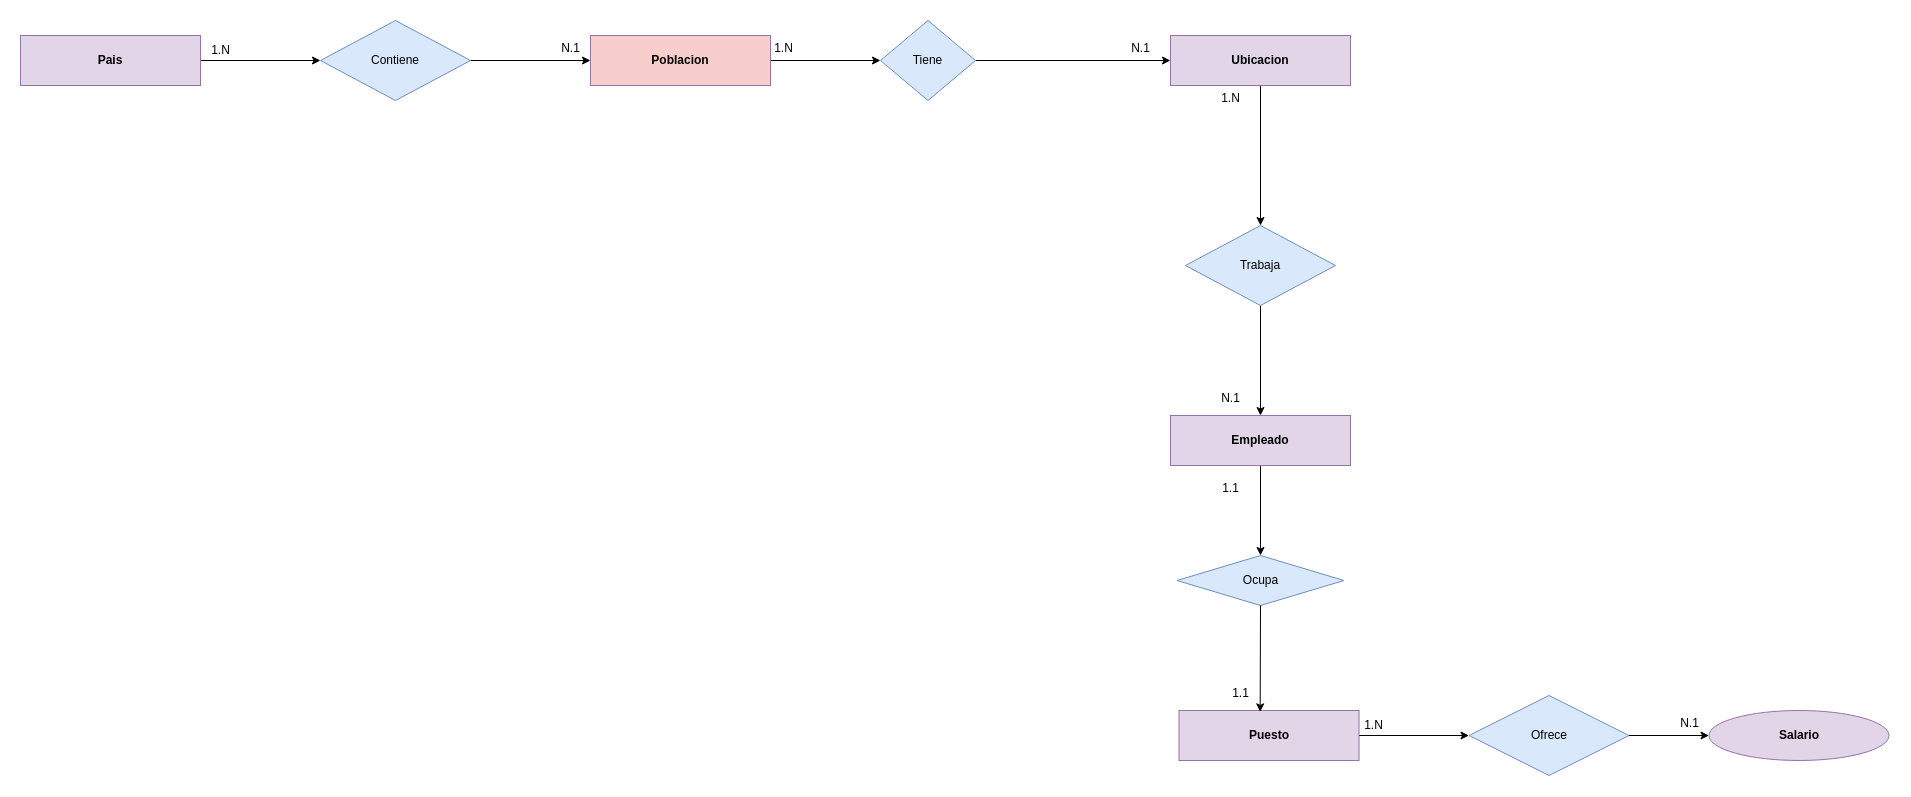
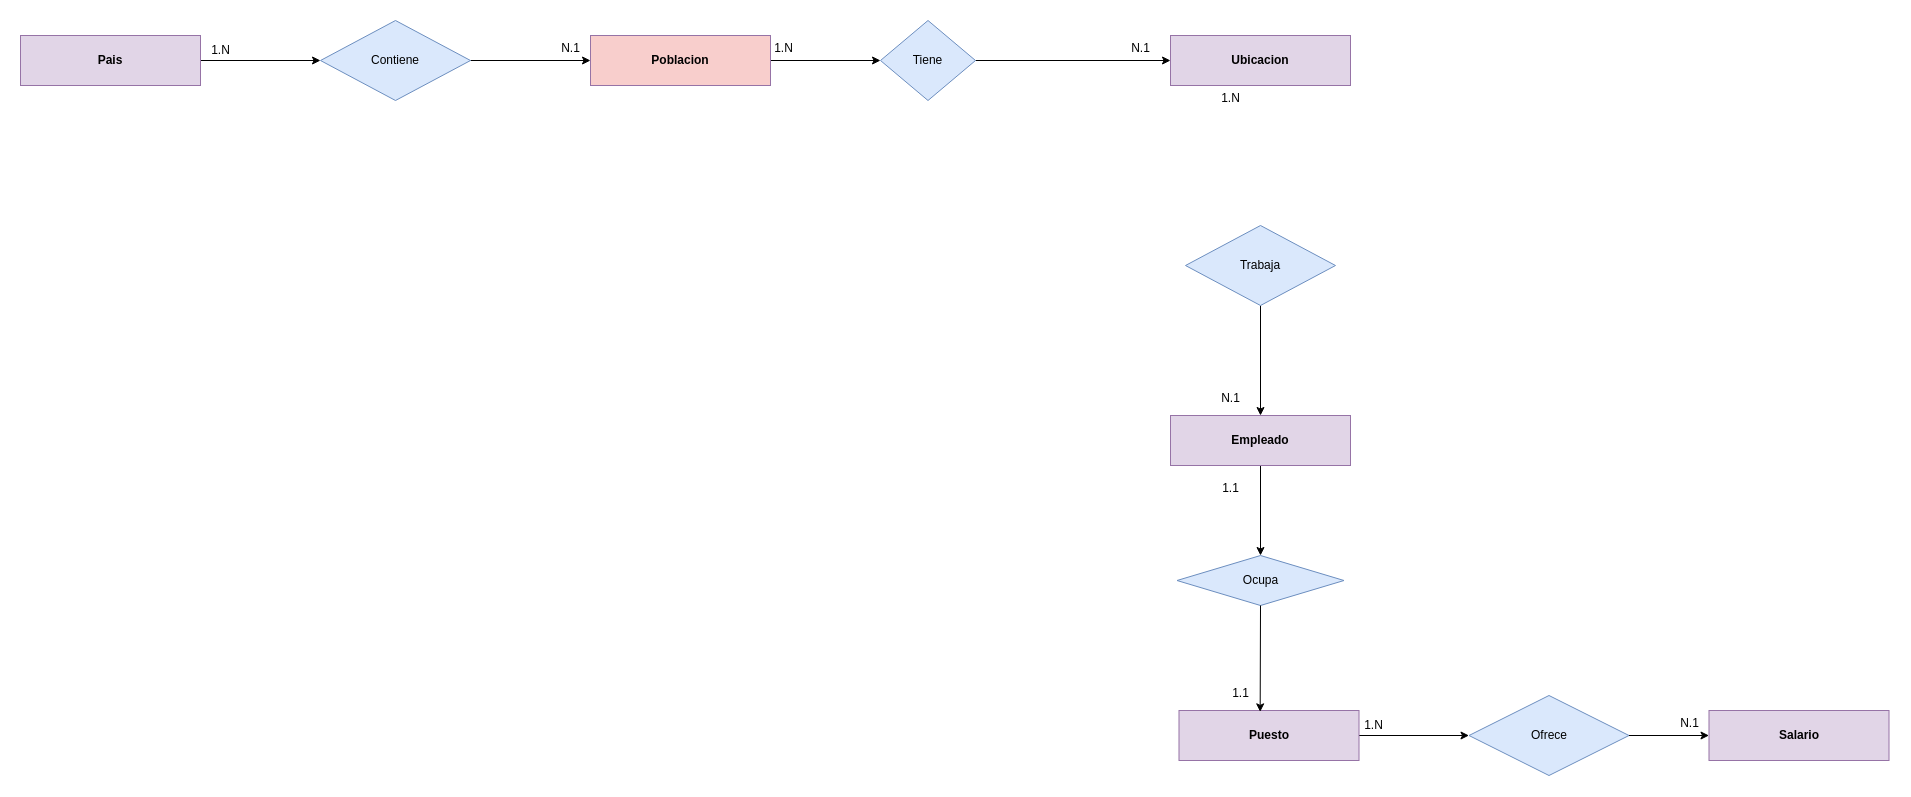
(1261, 152) -> none
(1799, 736) -> (1799, 736)
